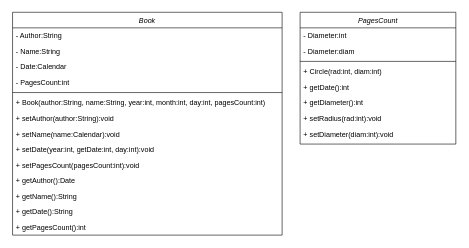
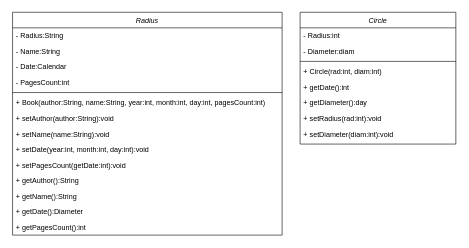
(147, 20) -> (147, 20)
(378, 20) -> (378, 20)
(43, 36) -> (42, 36)
(328, 36) -> (324, 36)
(338, 103) -> (339, 103)
(69, 134) -> (65, 134)
(96, 150) -> (92, 150)
(83, 166) -> (77, 166)
(50, 181) -> (53, 181)
(49, 212) -> (53, 212)
